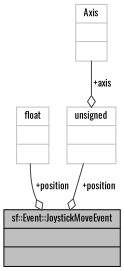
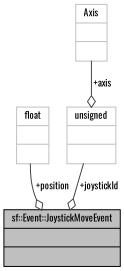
(98, 187) -> (98, 187)
